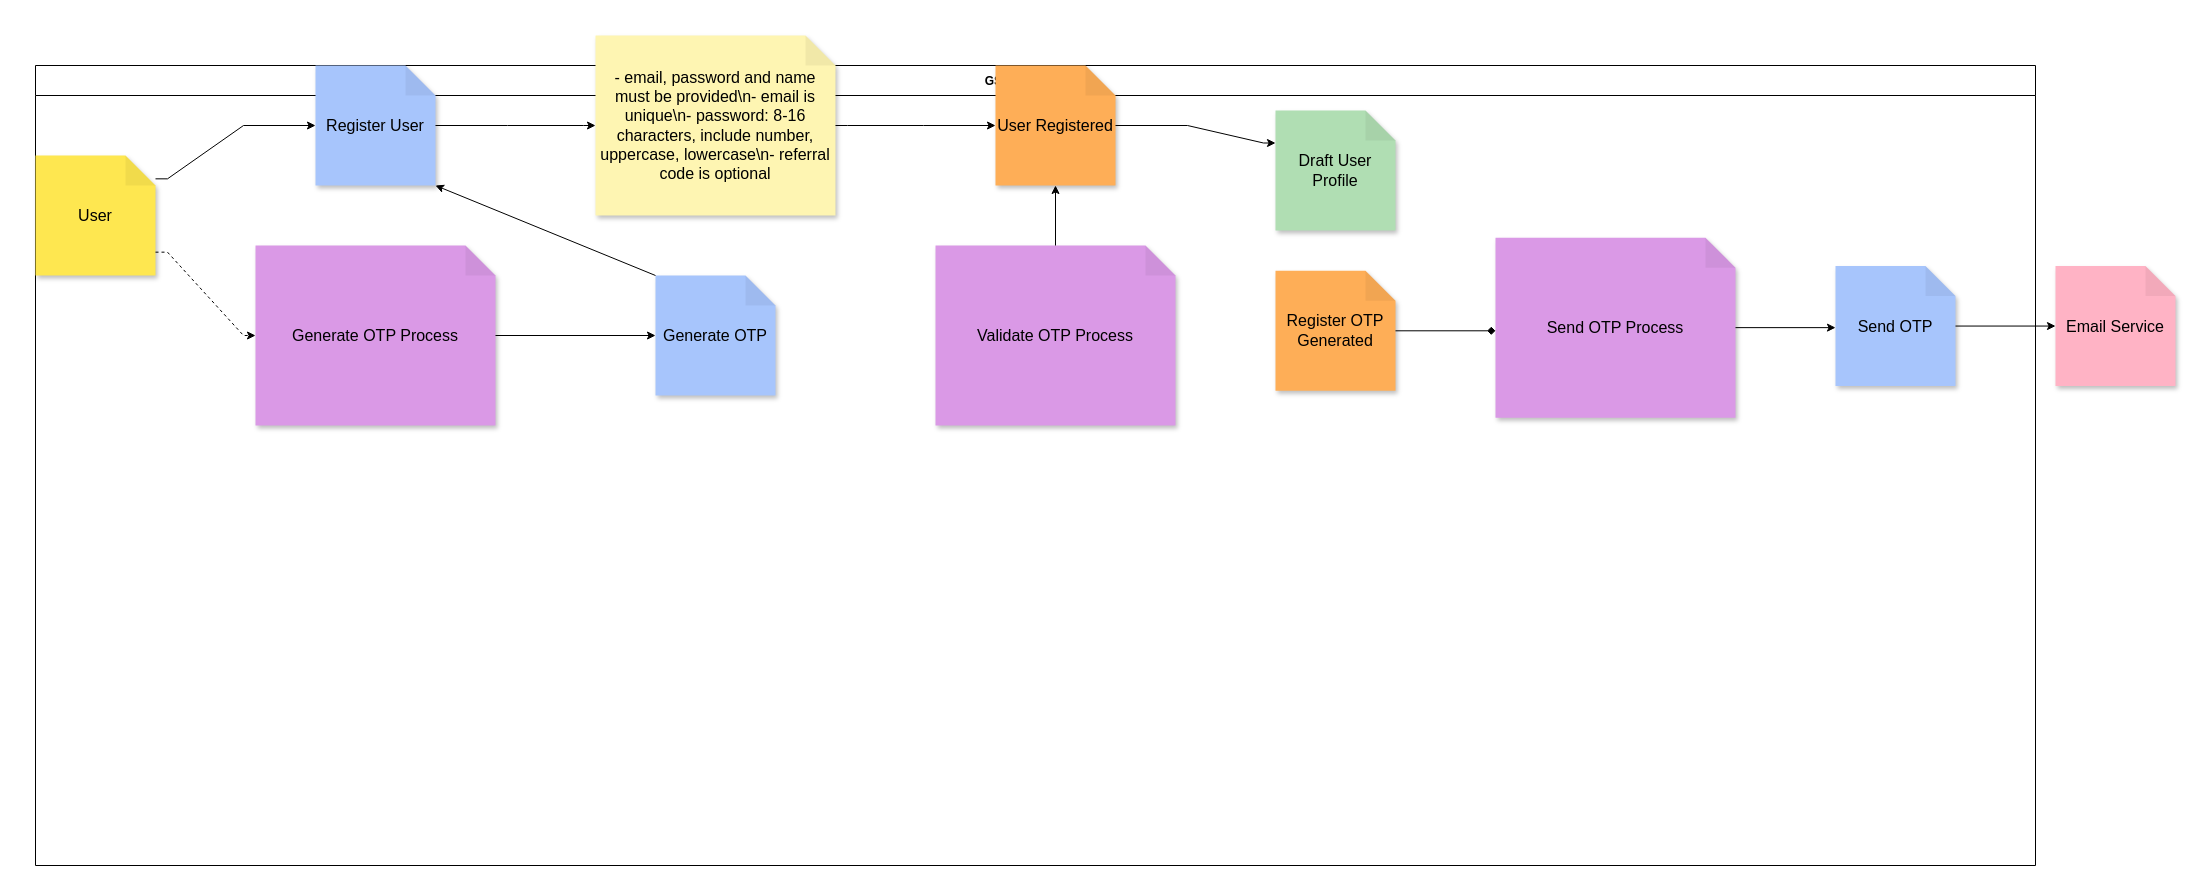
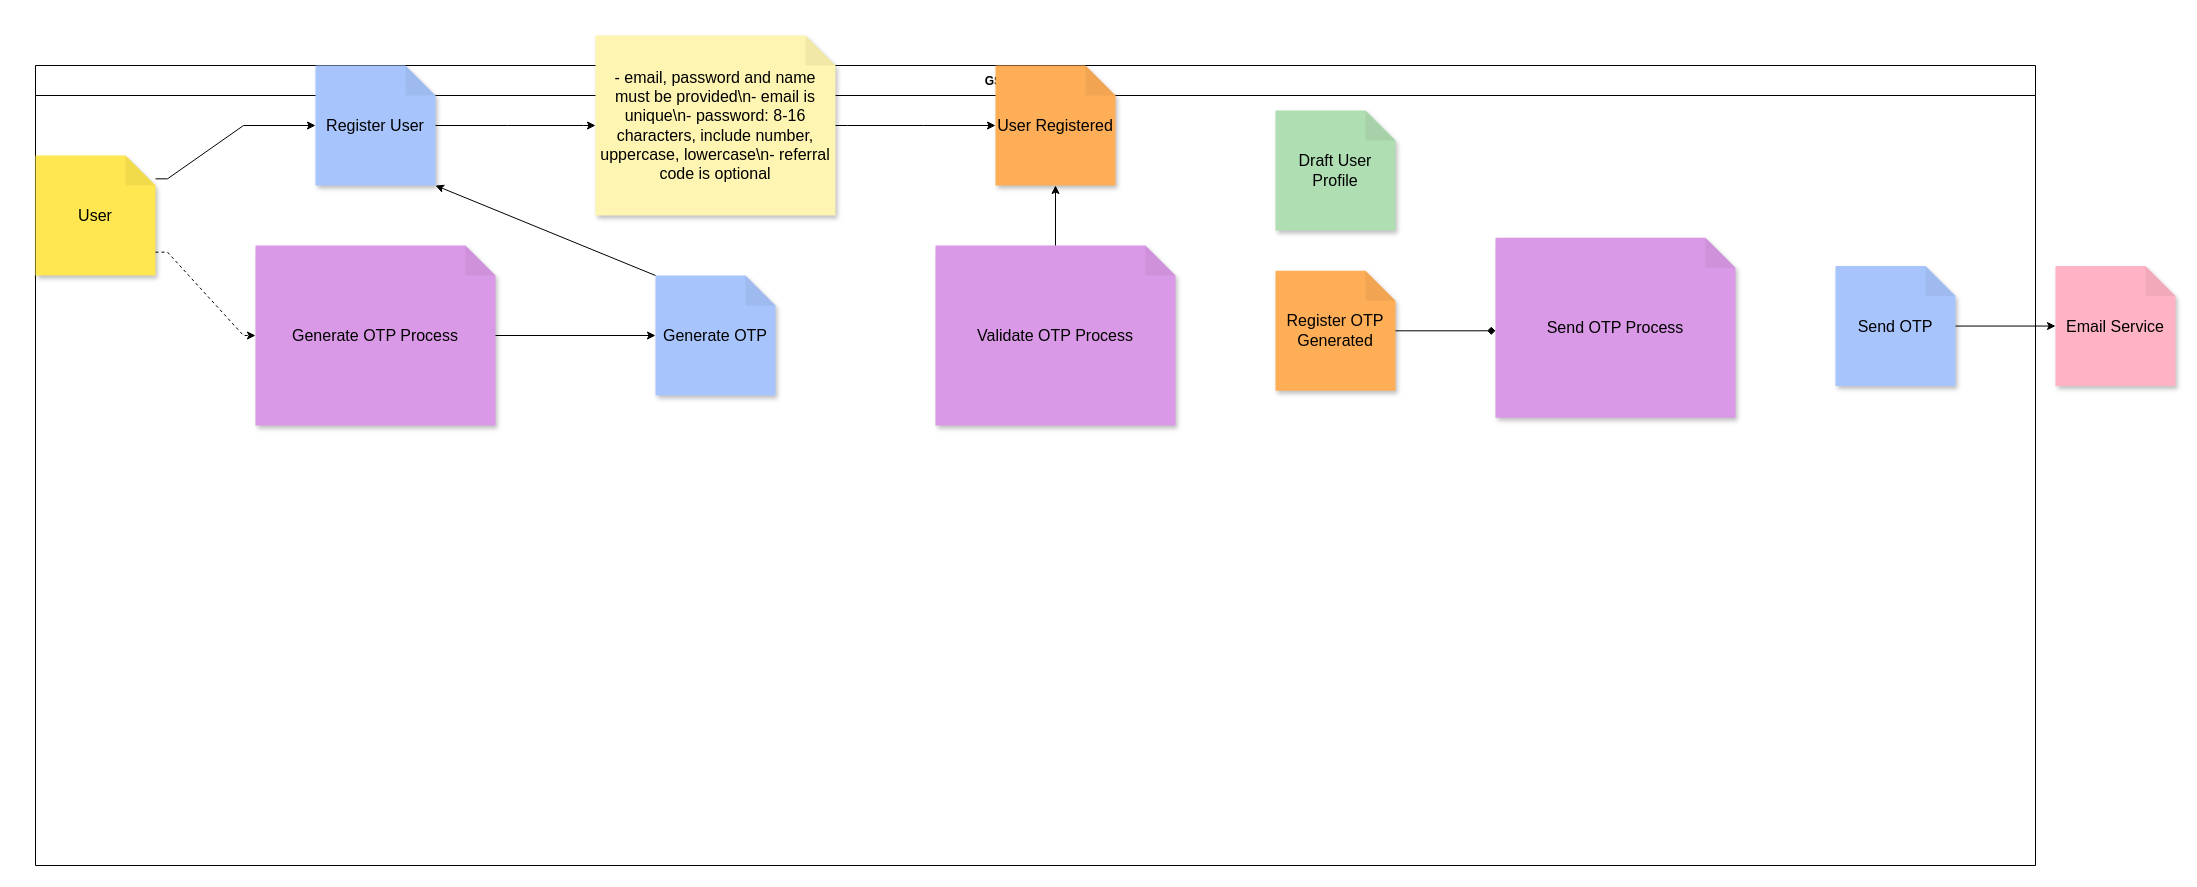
(1192, 127) -> none
(1782, 328) -> none
